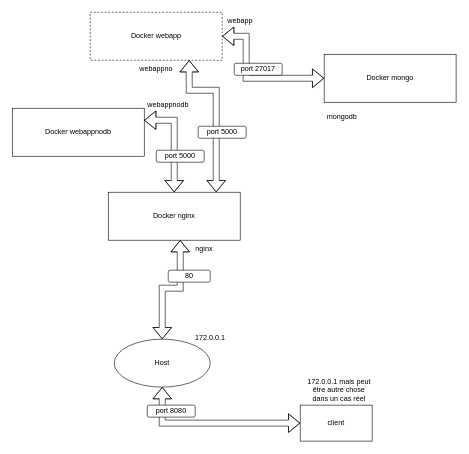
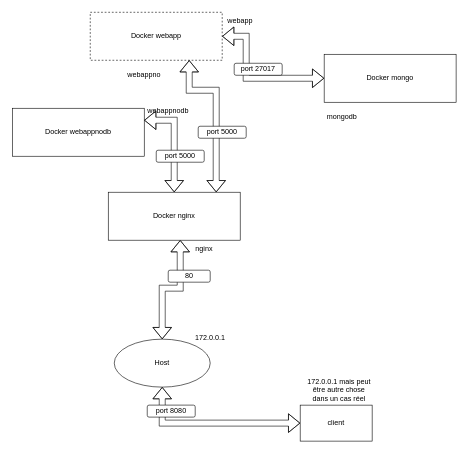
(156, 69) -> (144, 75)
(168, 105) -> (168, 111)
